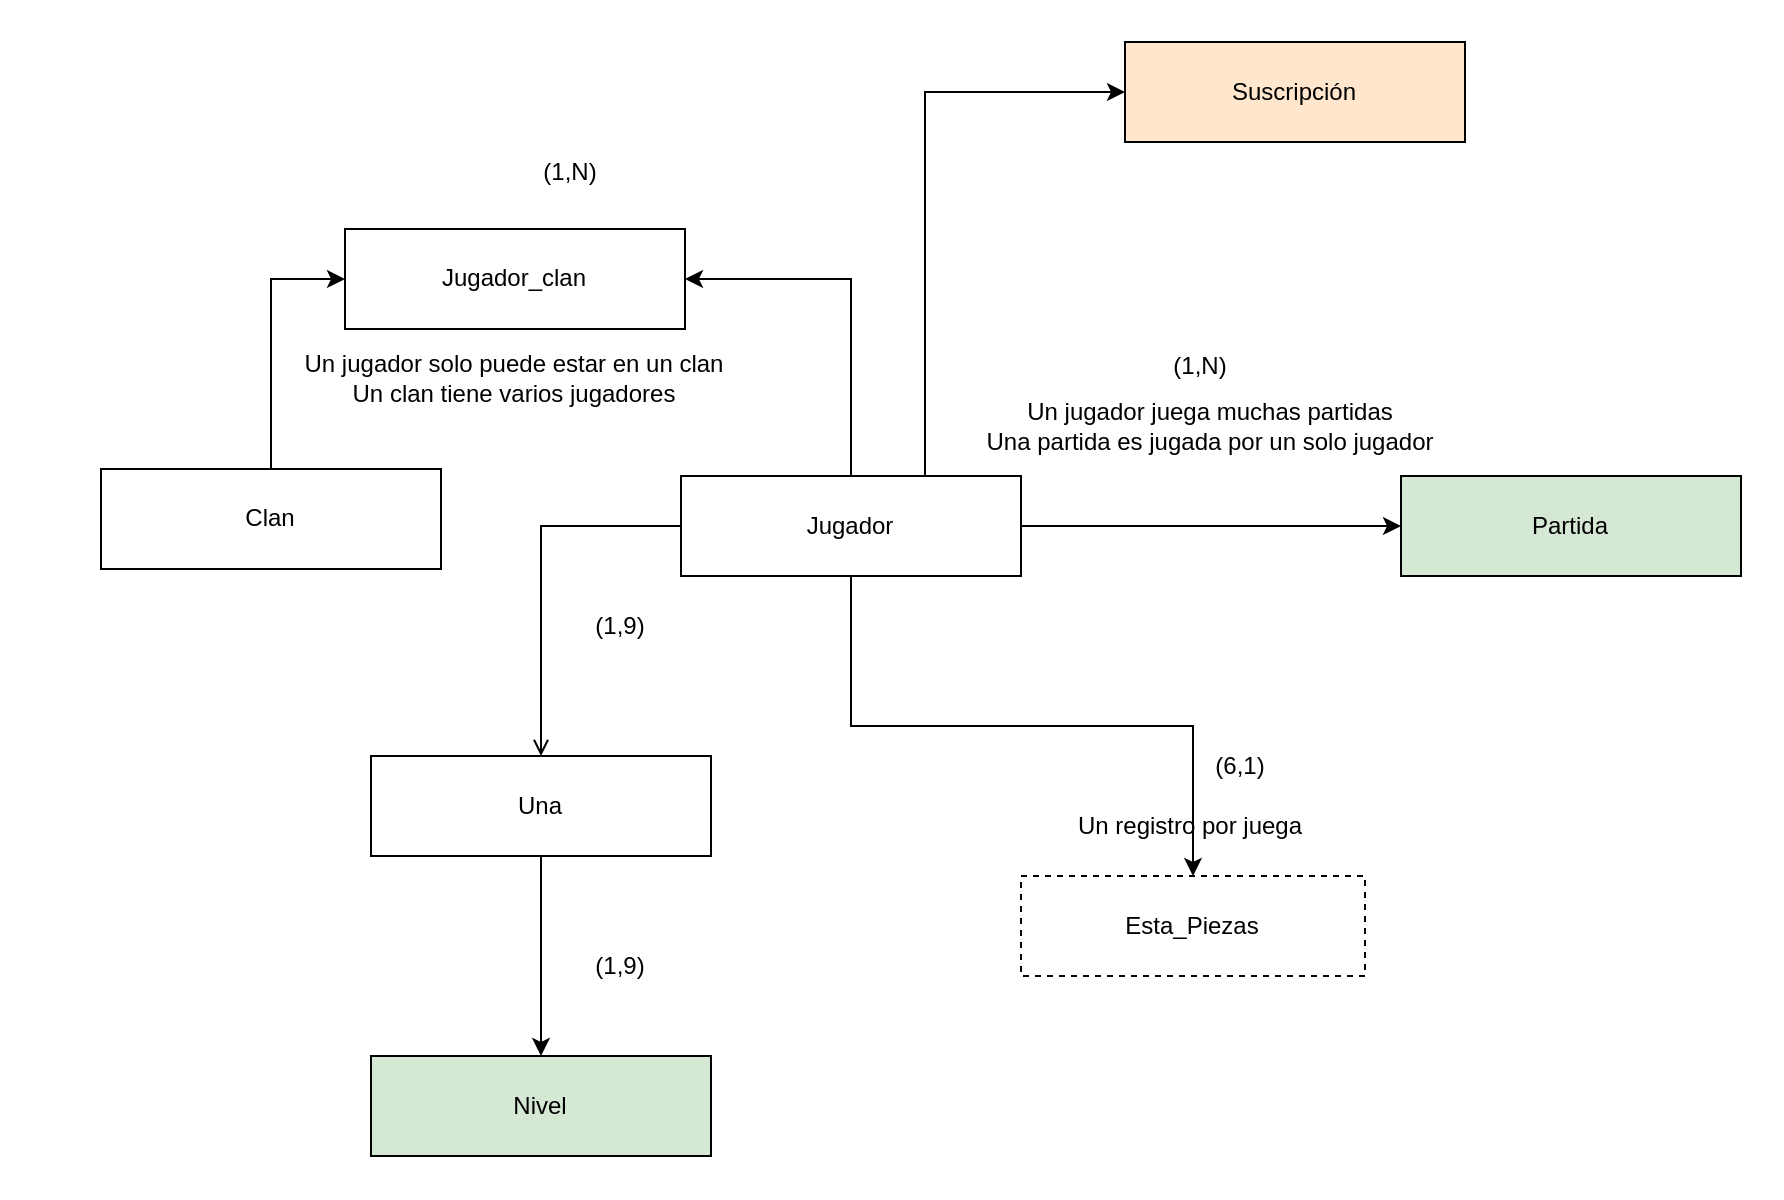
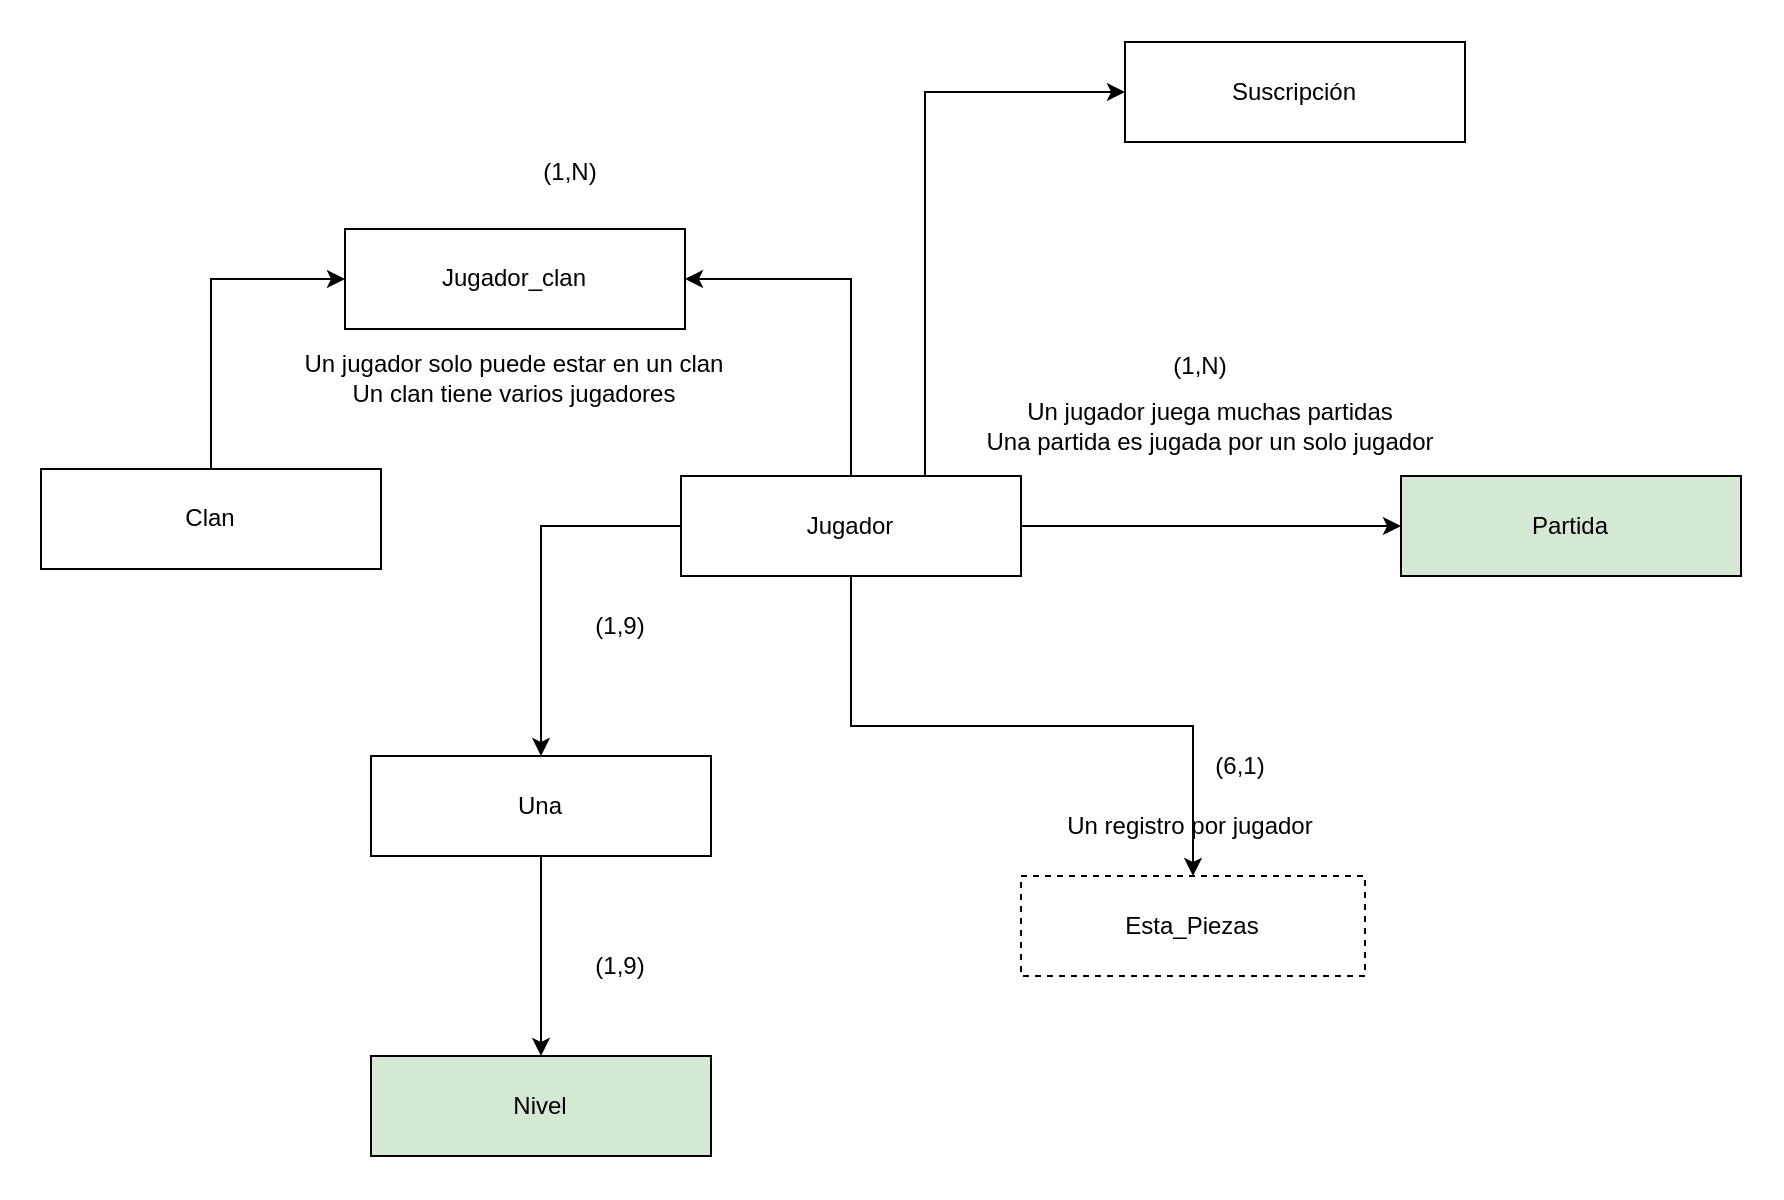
(1295, 92) -> (1295, 92)
(271, 519) -> (211, 519)
(541, 744) -> (541, 741)
(1191, 827) -> (1191, 827)
